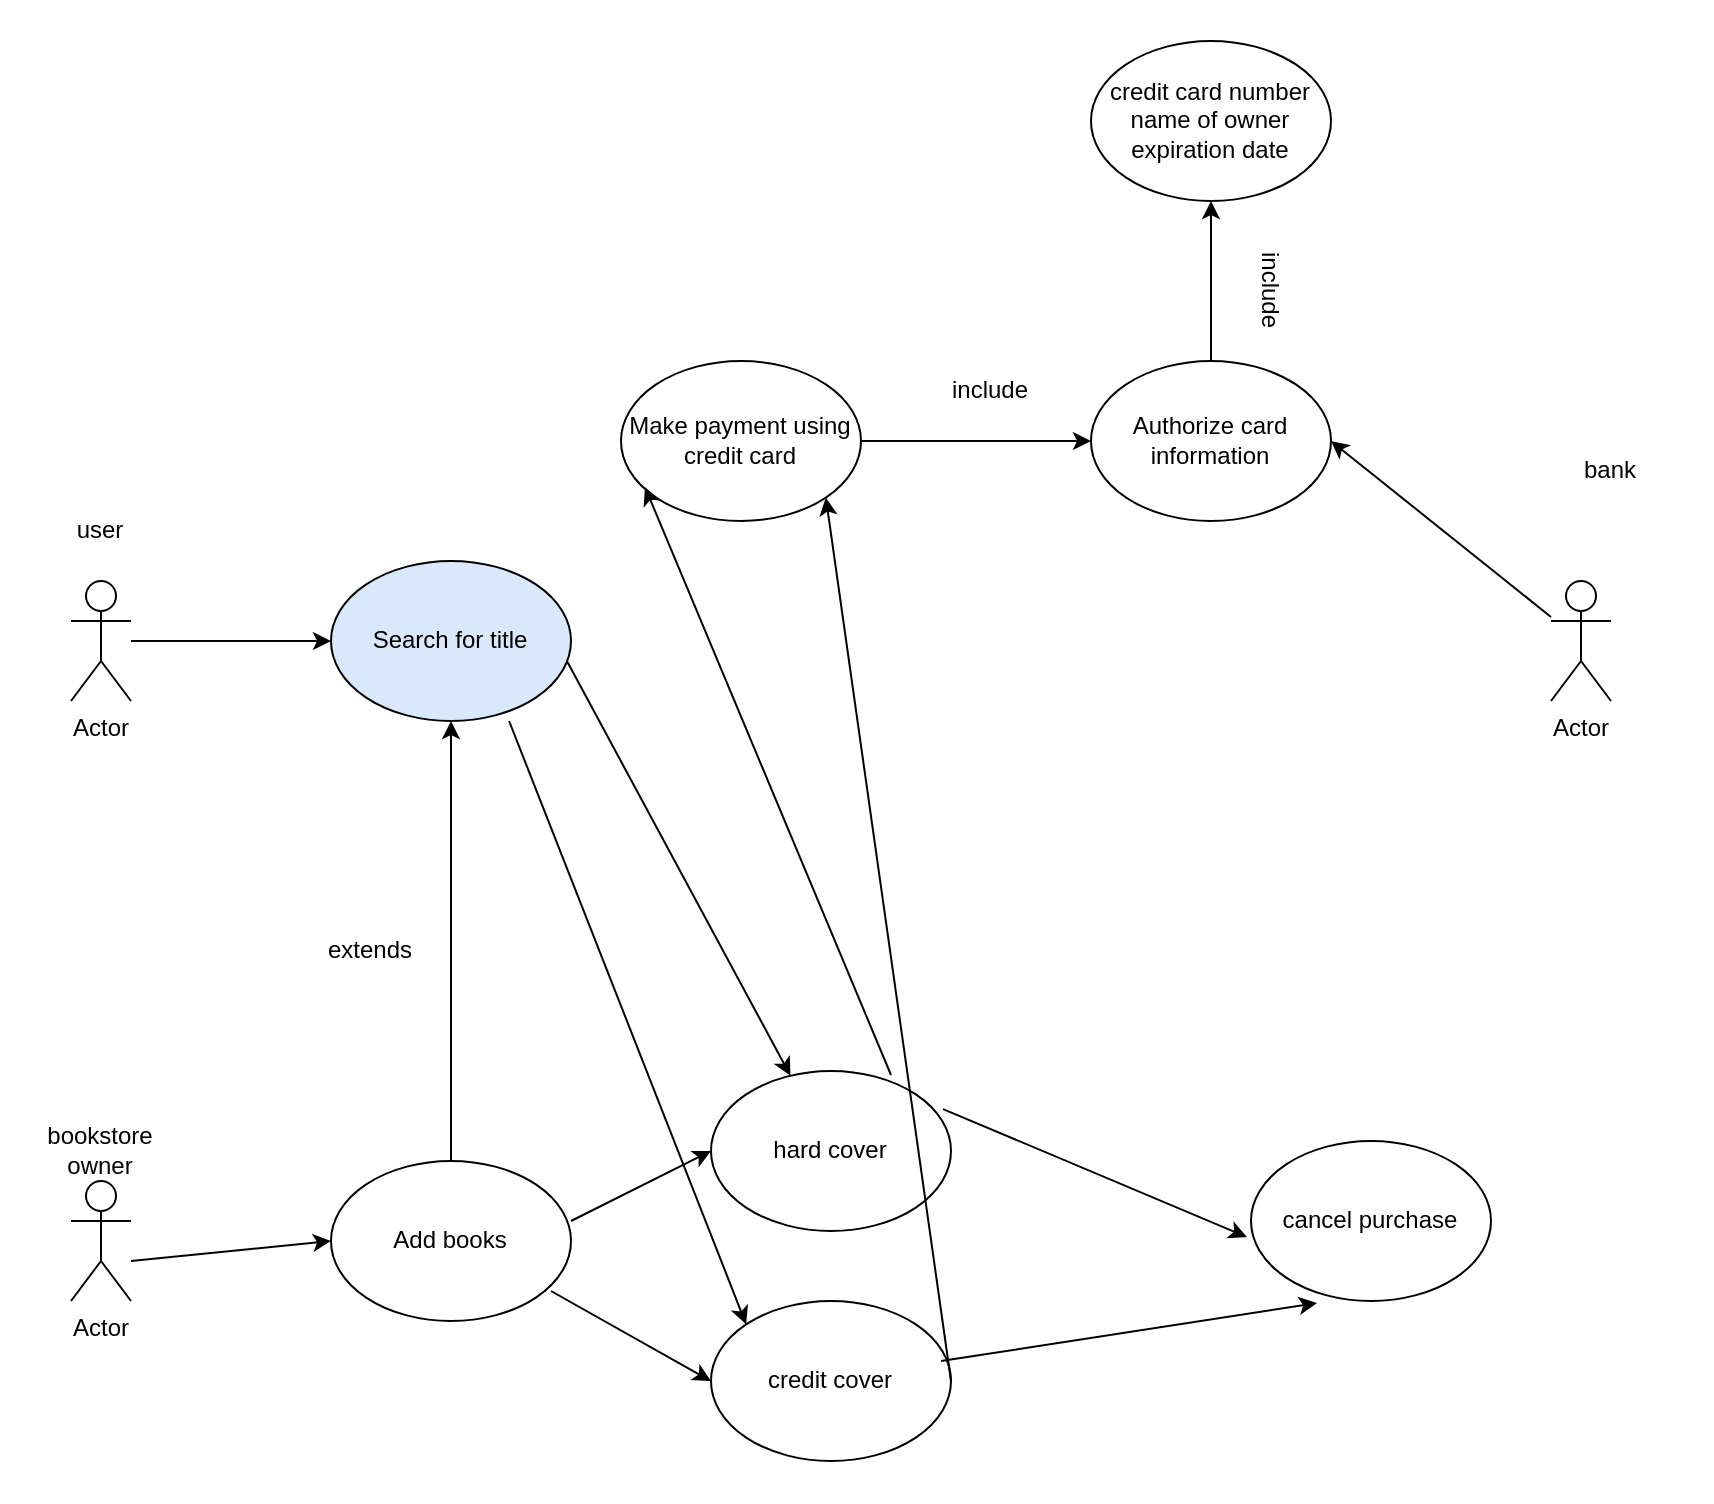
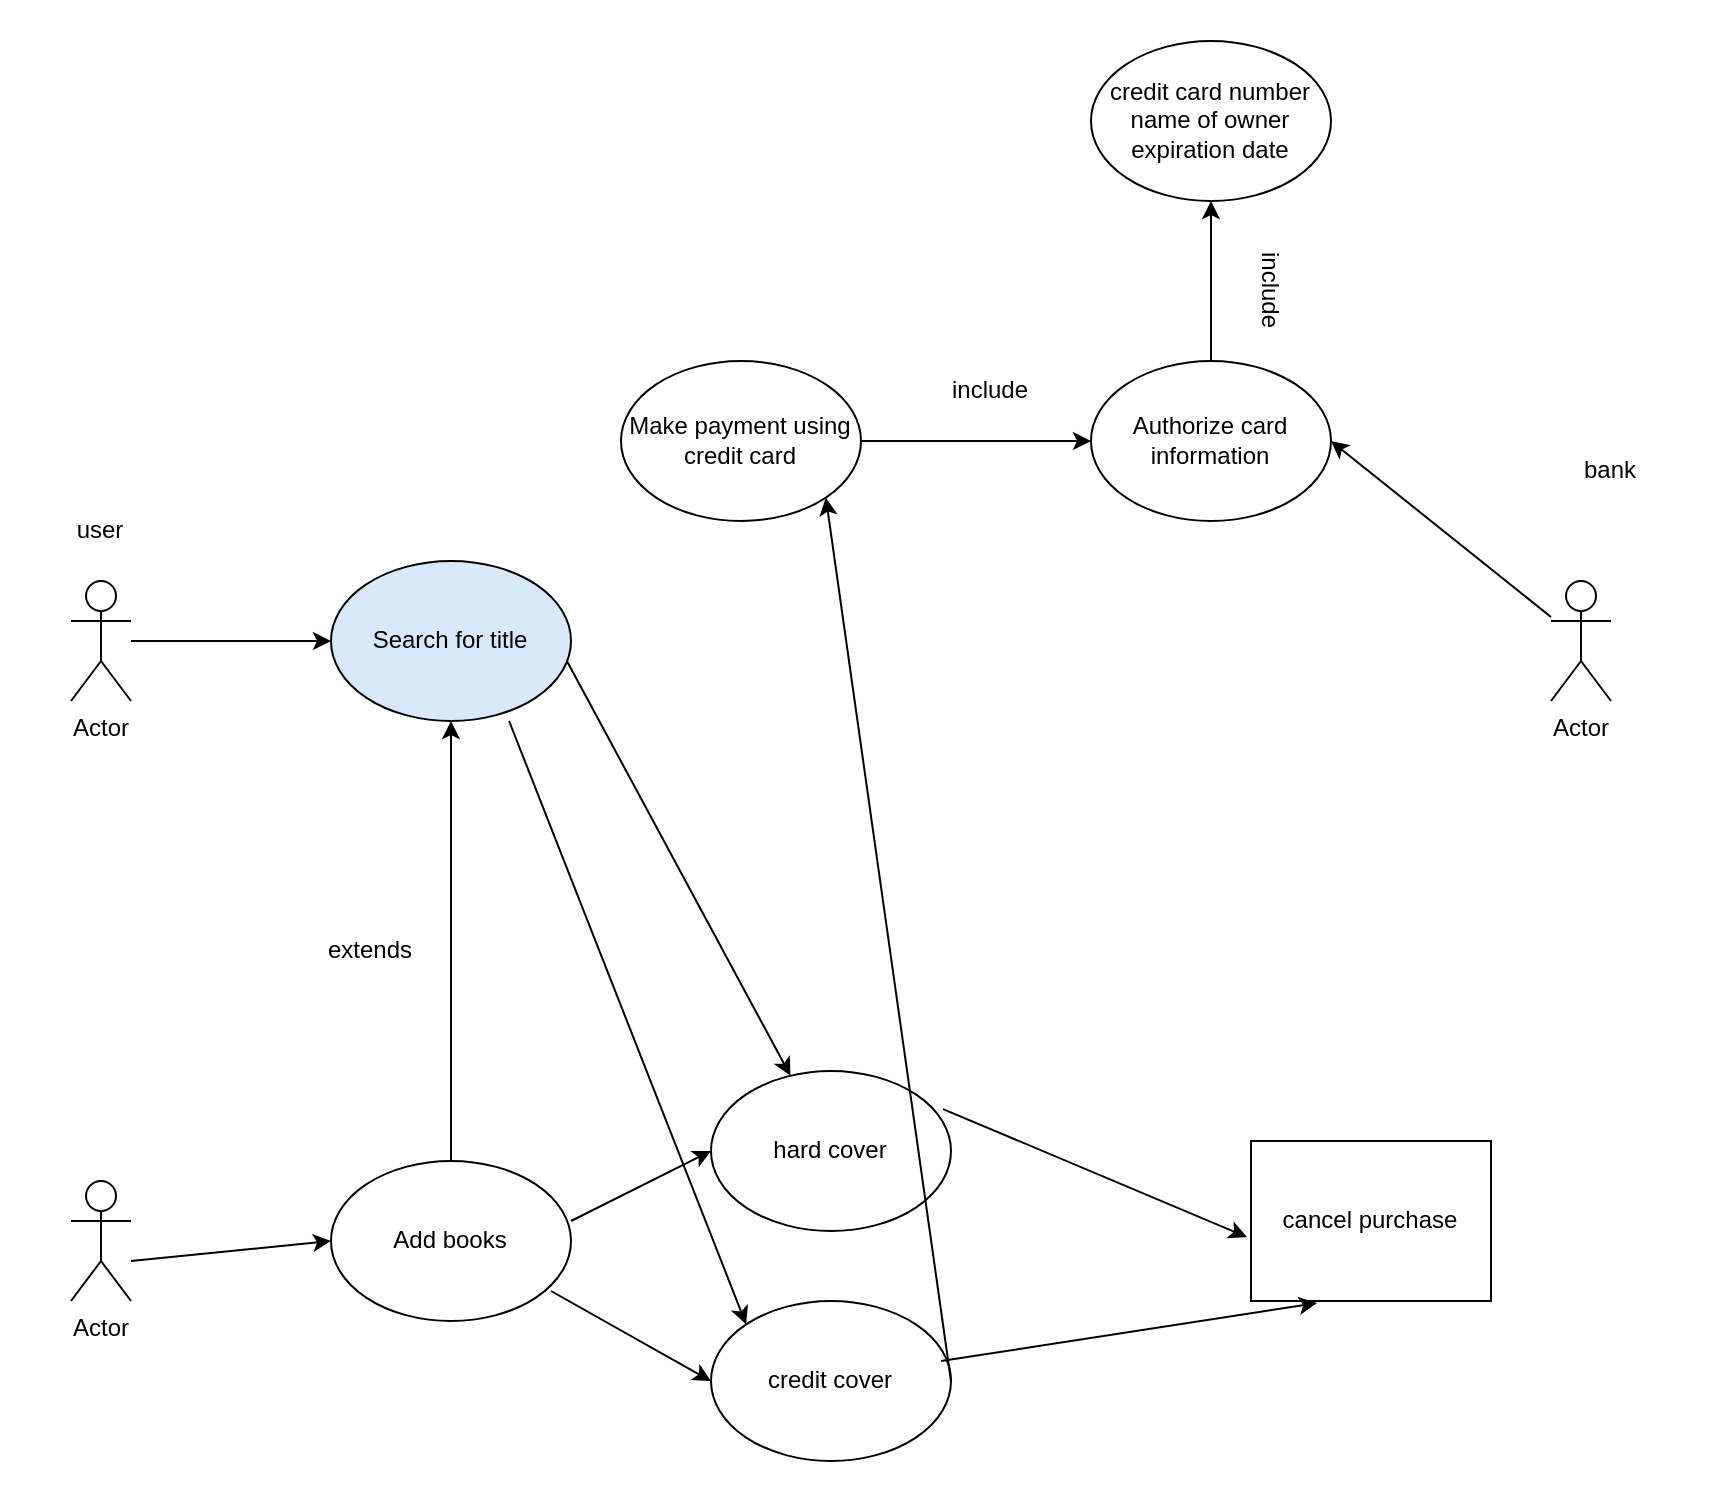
(770, 787) -> none
(101, 1151) -> none
(1371, 1221) -> (1371, 1221)
